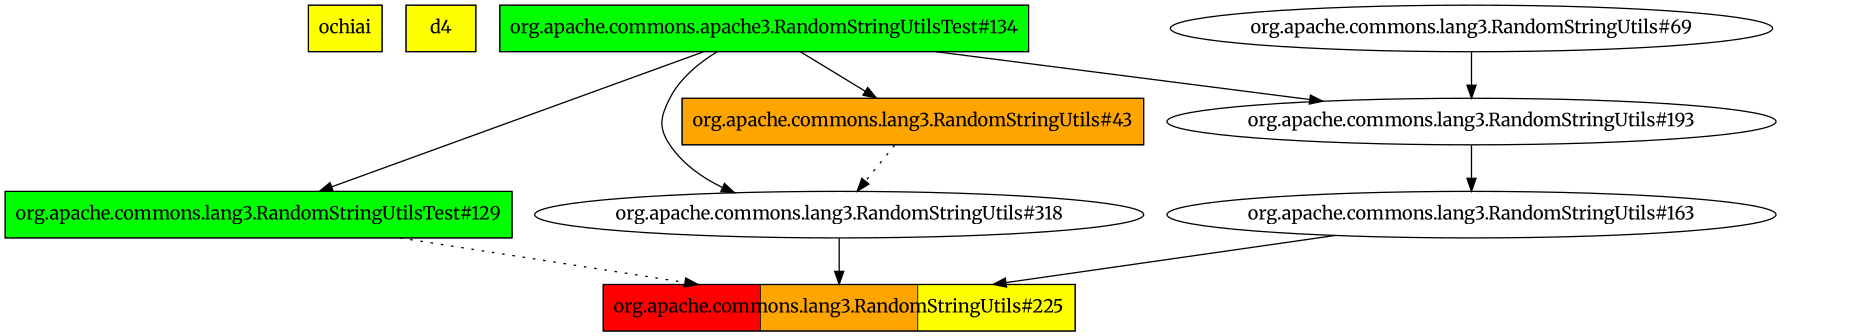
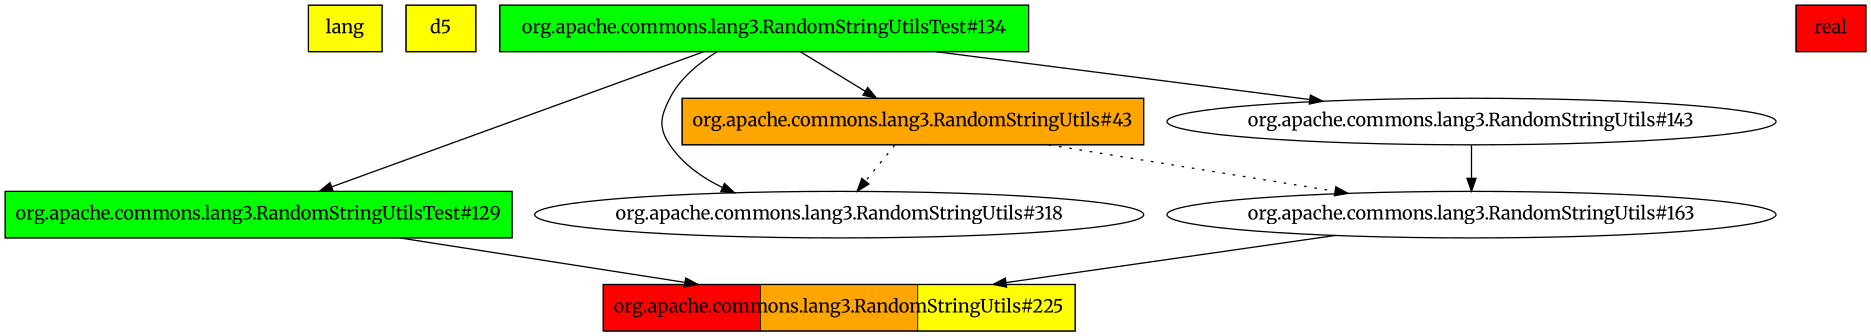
(345, 28) -> (345, 28)
(441, 28) -> (441, 28)
(764, 28) -> (764, 28)
(1471, 28) -> none
none -> (1831, 28)
(1471, 122) -> (1471, 122)
none -> (1192, 168)
(839, 255) -> none
(542, 260) -> (542, 260)
